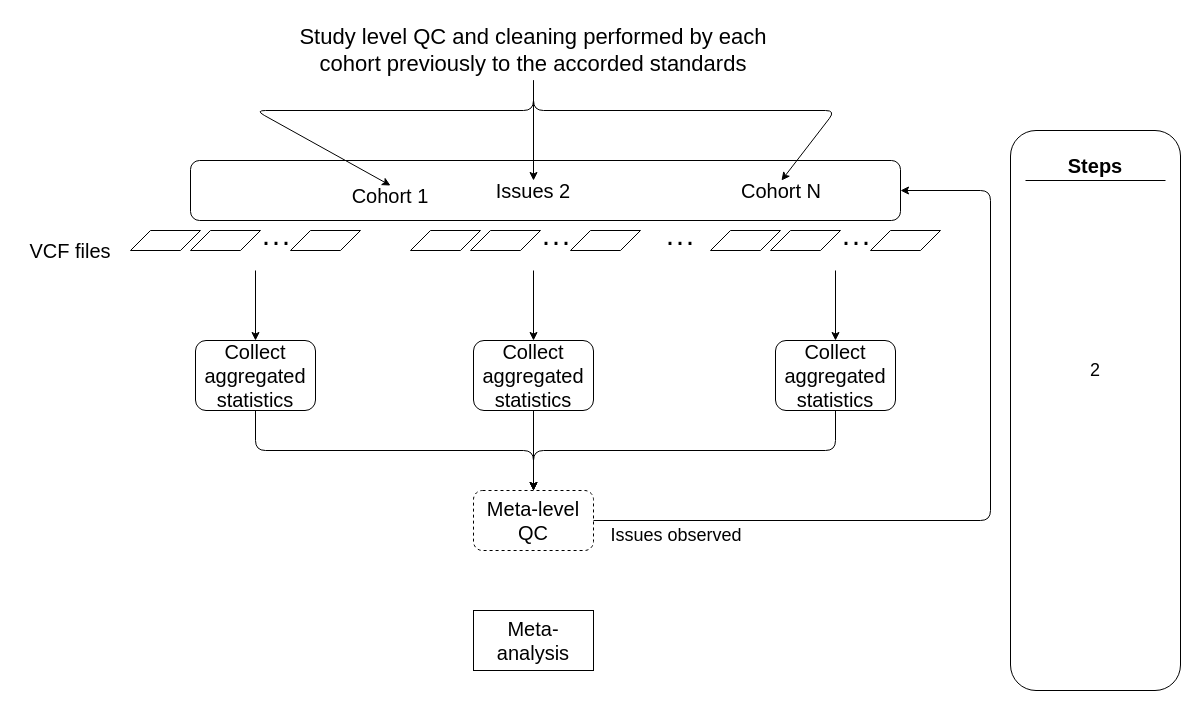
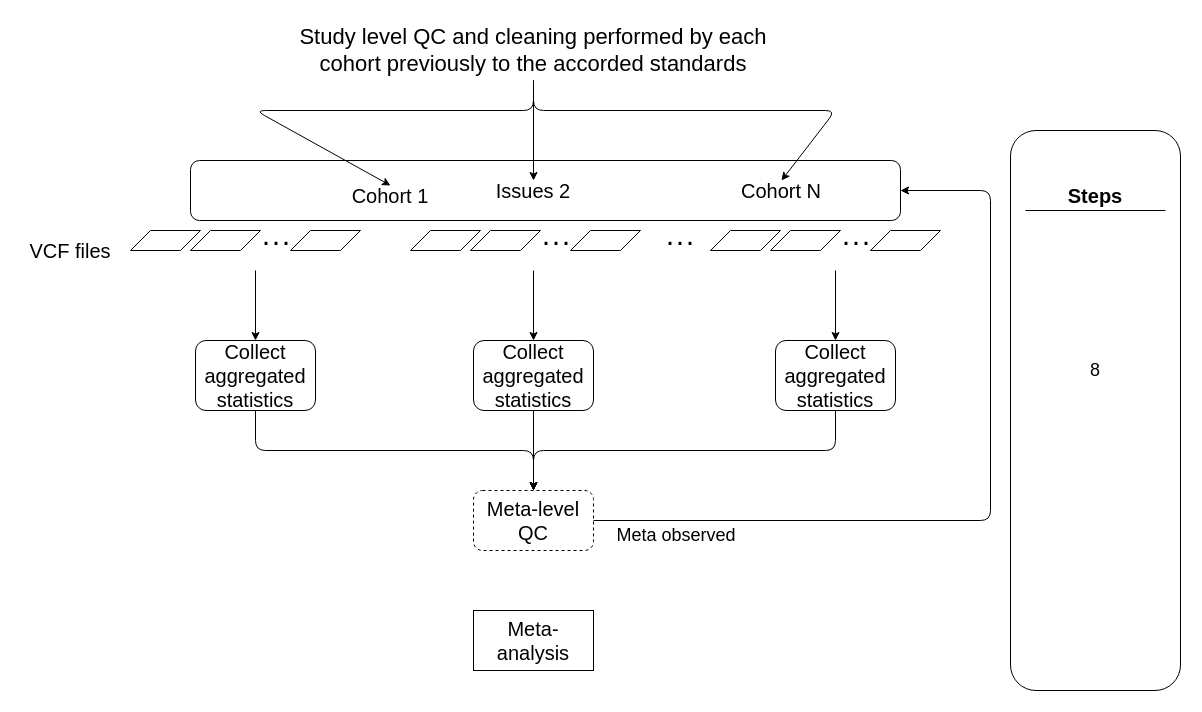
(1096, 166) -> (1096, 196)
(1096, 371) -> (1096, 371)
(677, 536) -> (677, 536)
